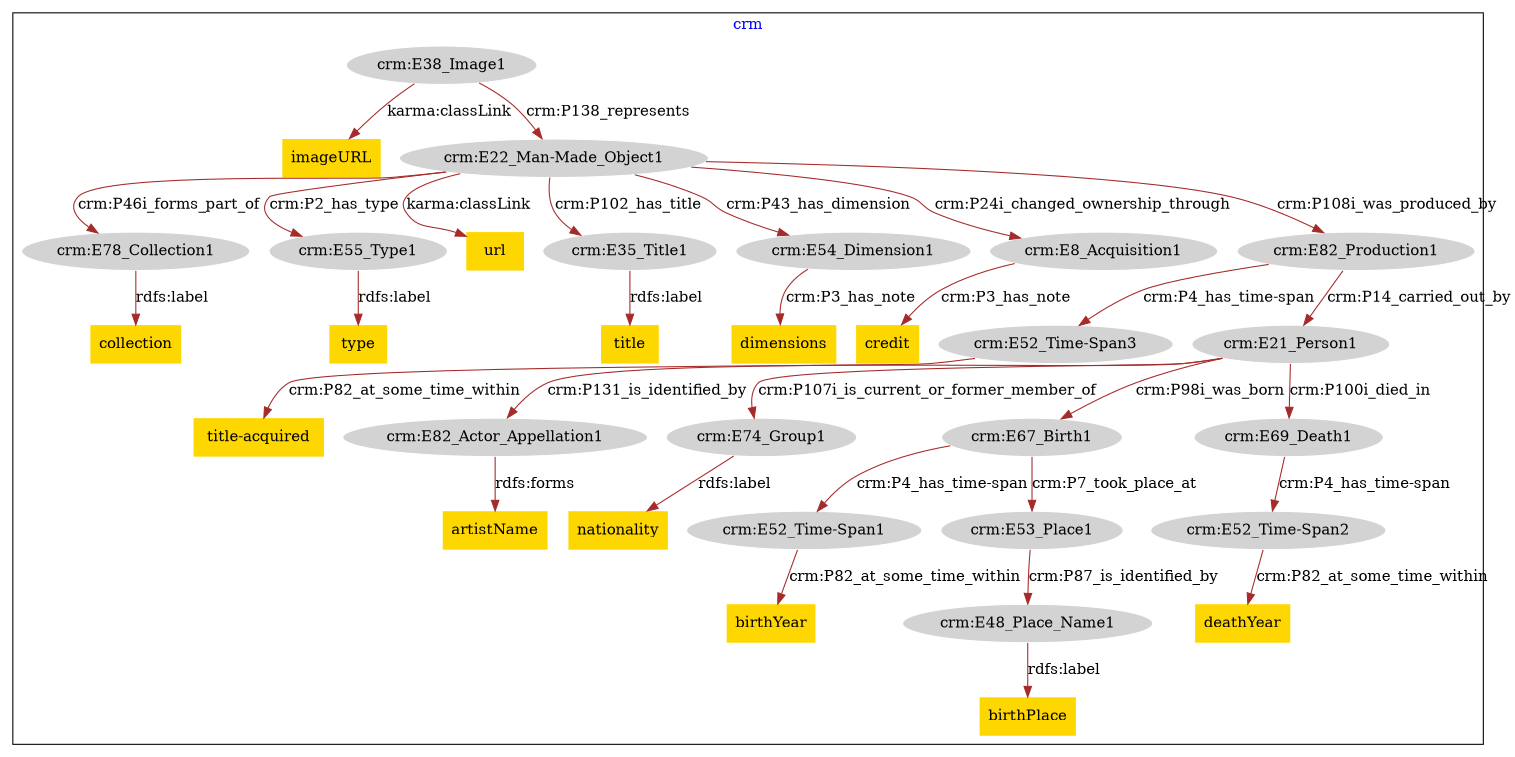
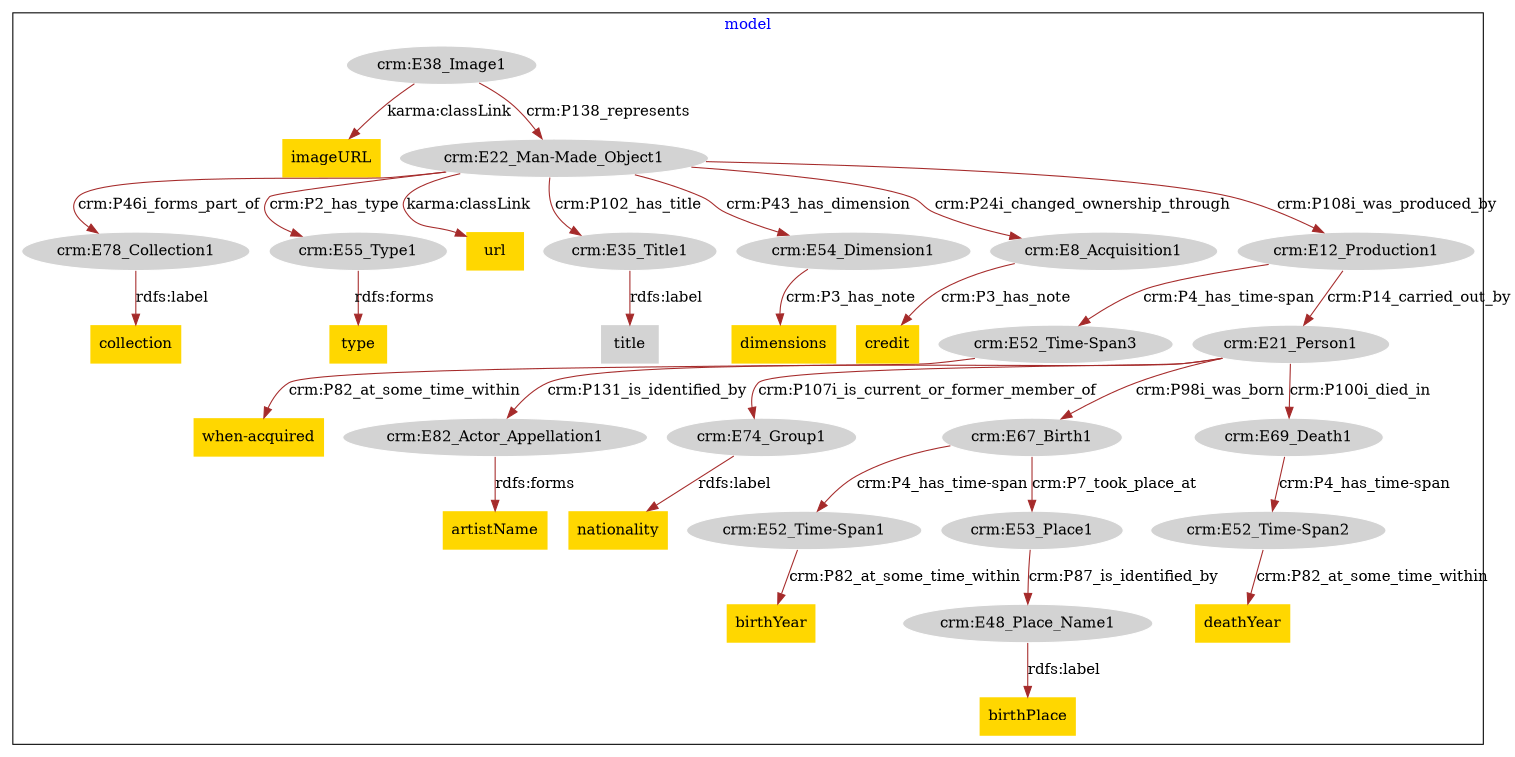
(748, 25) -> (748, 25)
(1356, 251) -> (1356, 251)
(395, 298) -> (395, 298)
(630, 344) -> (630, 344)
(259, 437) -> (259, 437)
